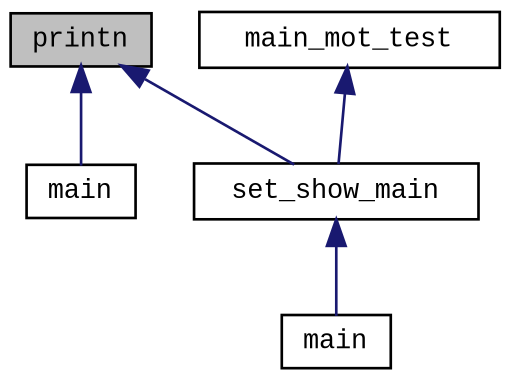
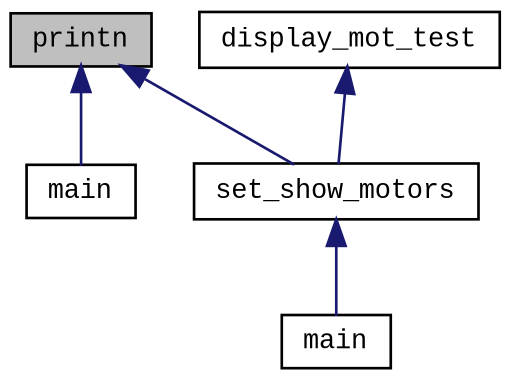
(350, 40) -> (350, 40)
(336, 191) -> (336, 191)
